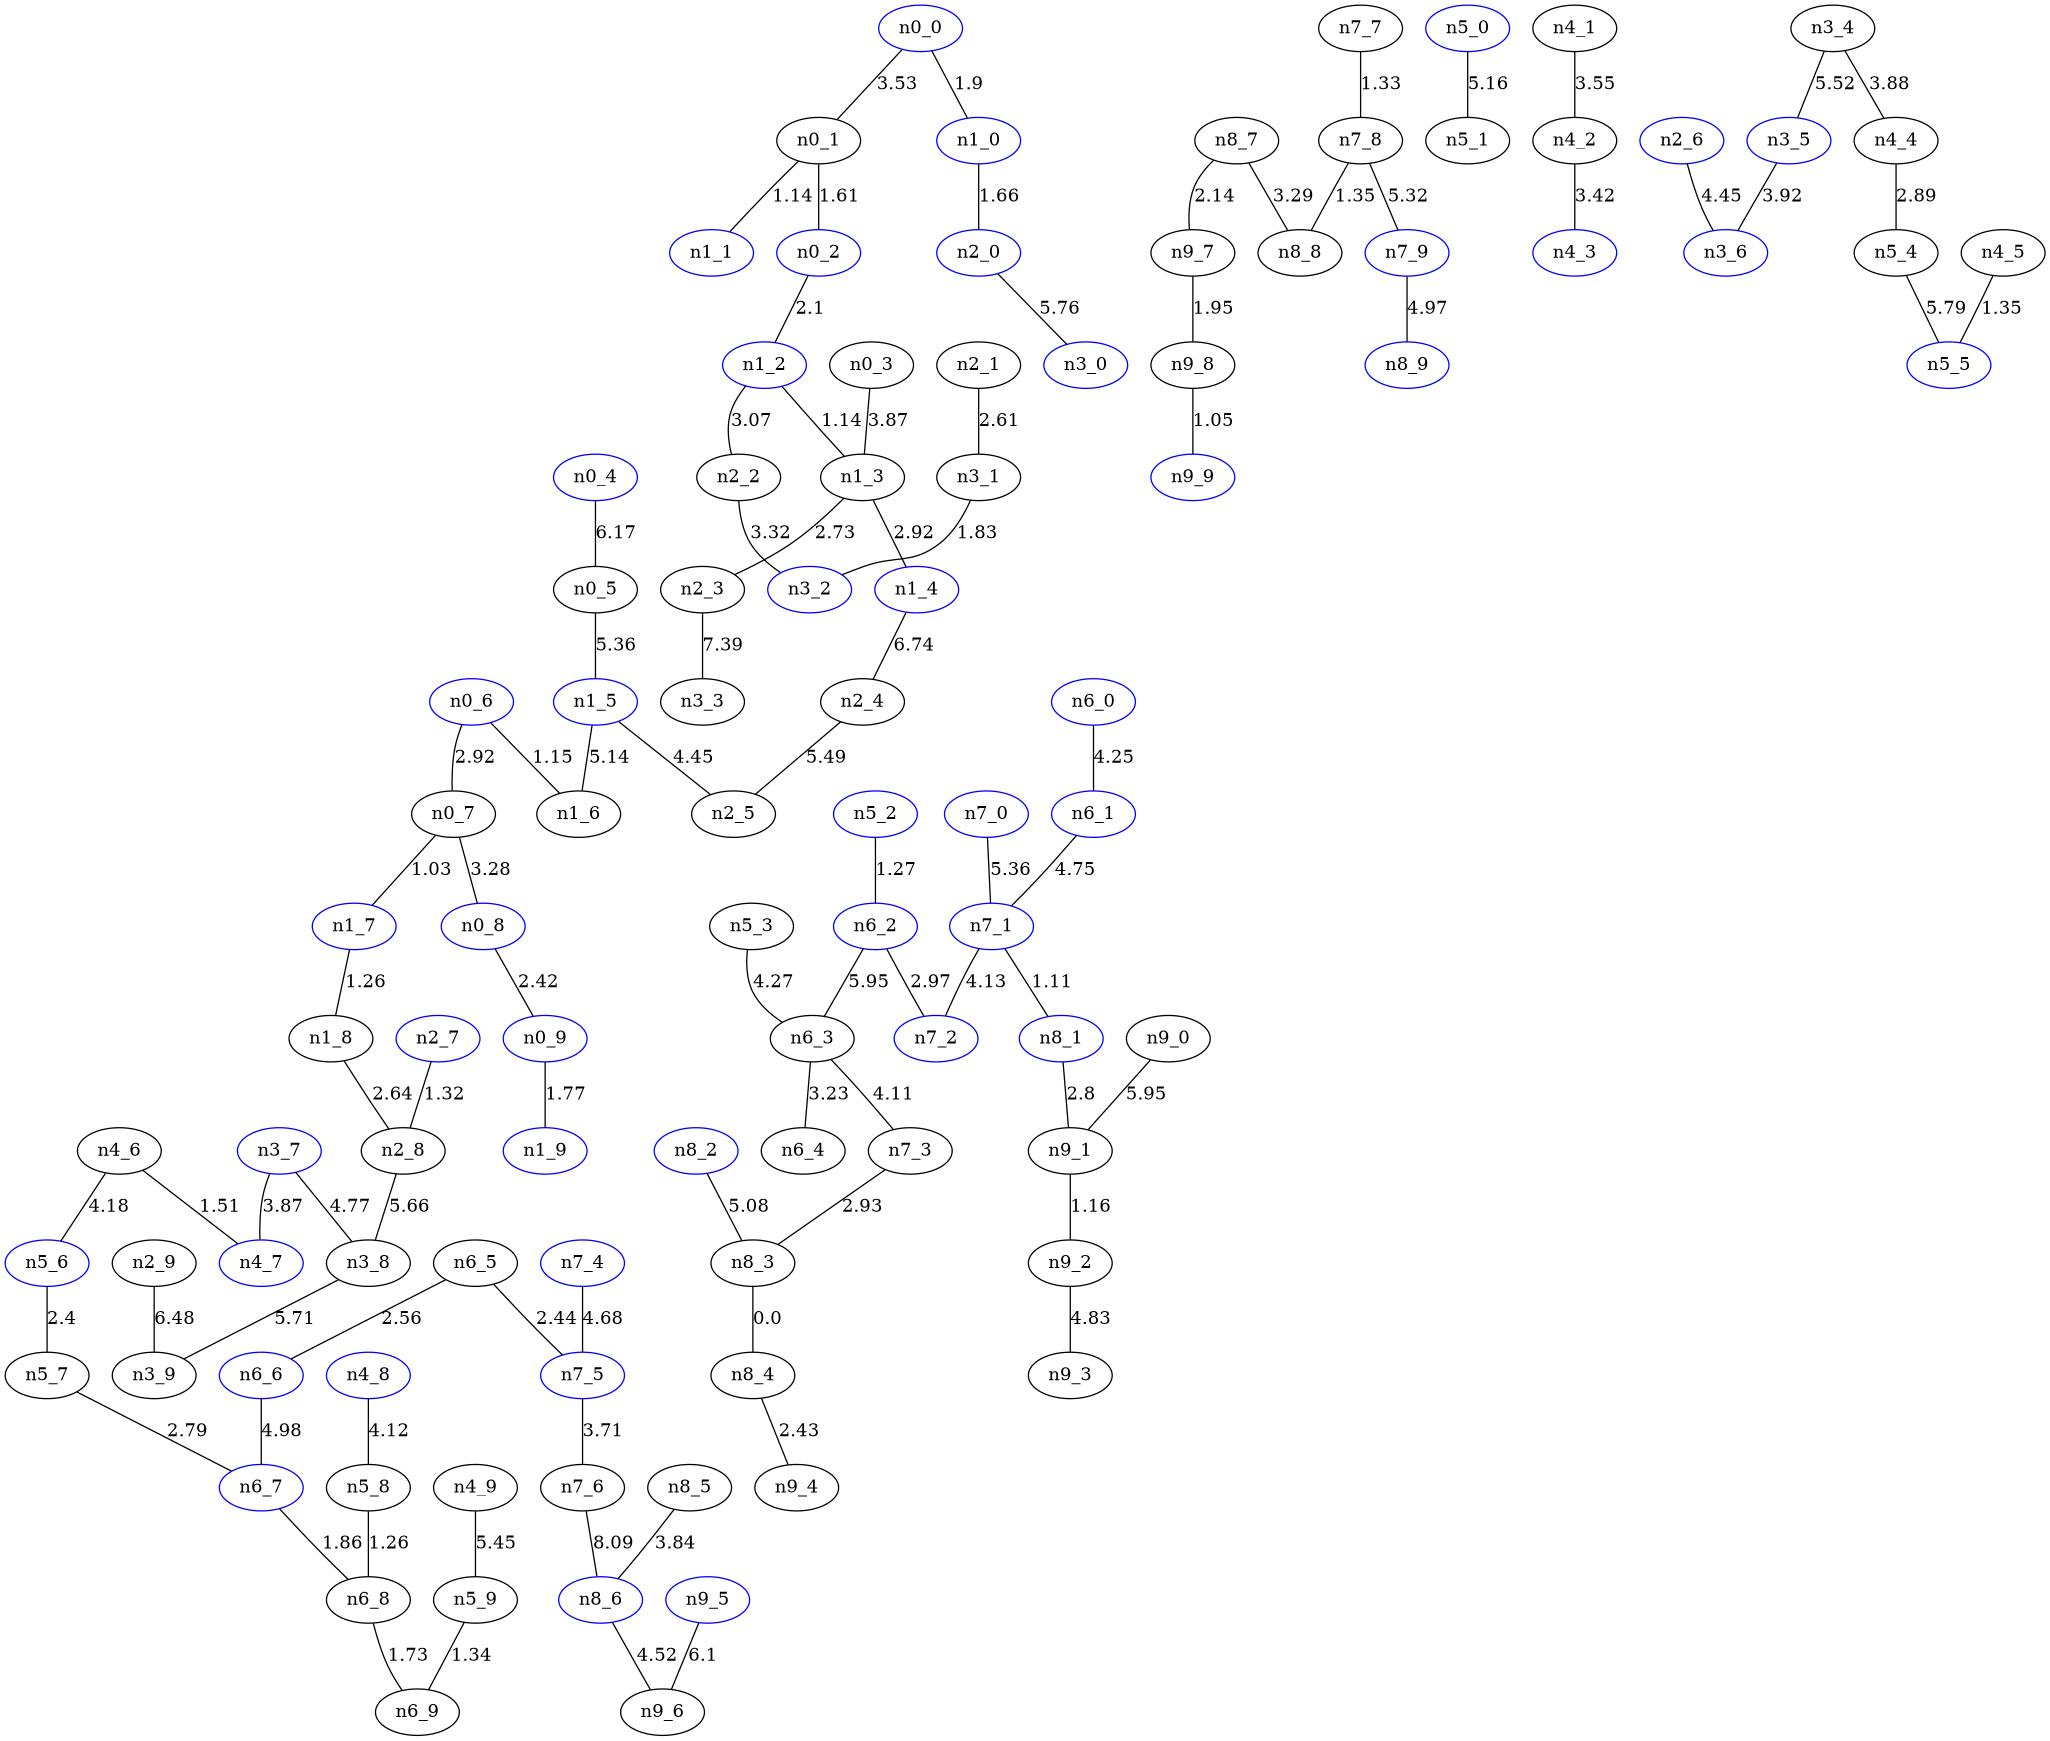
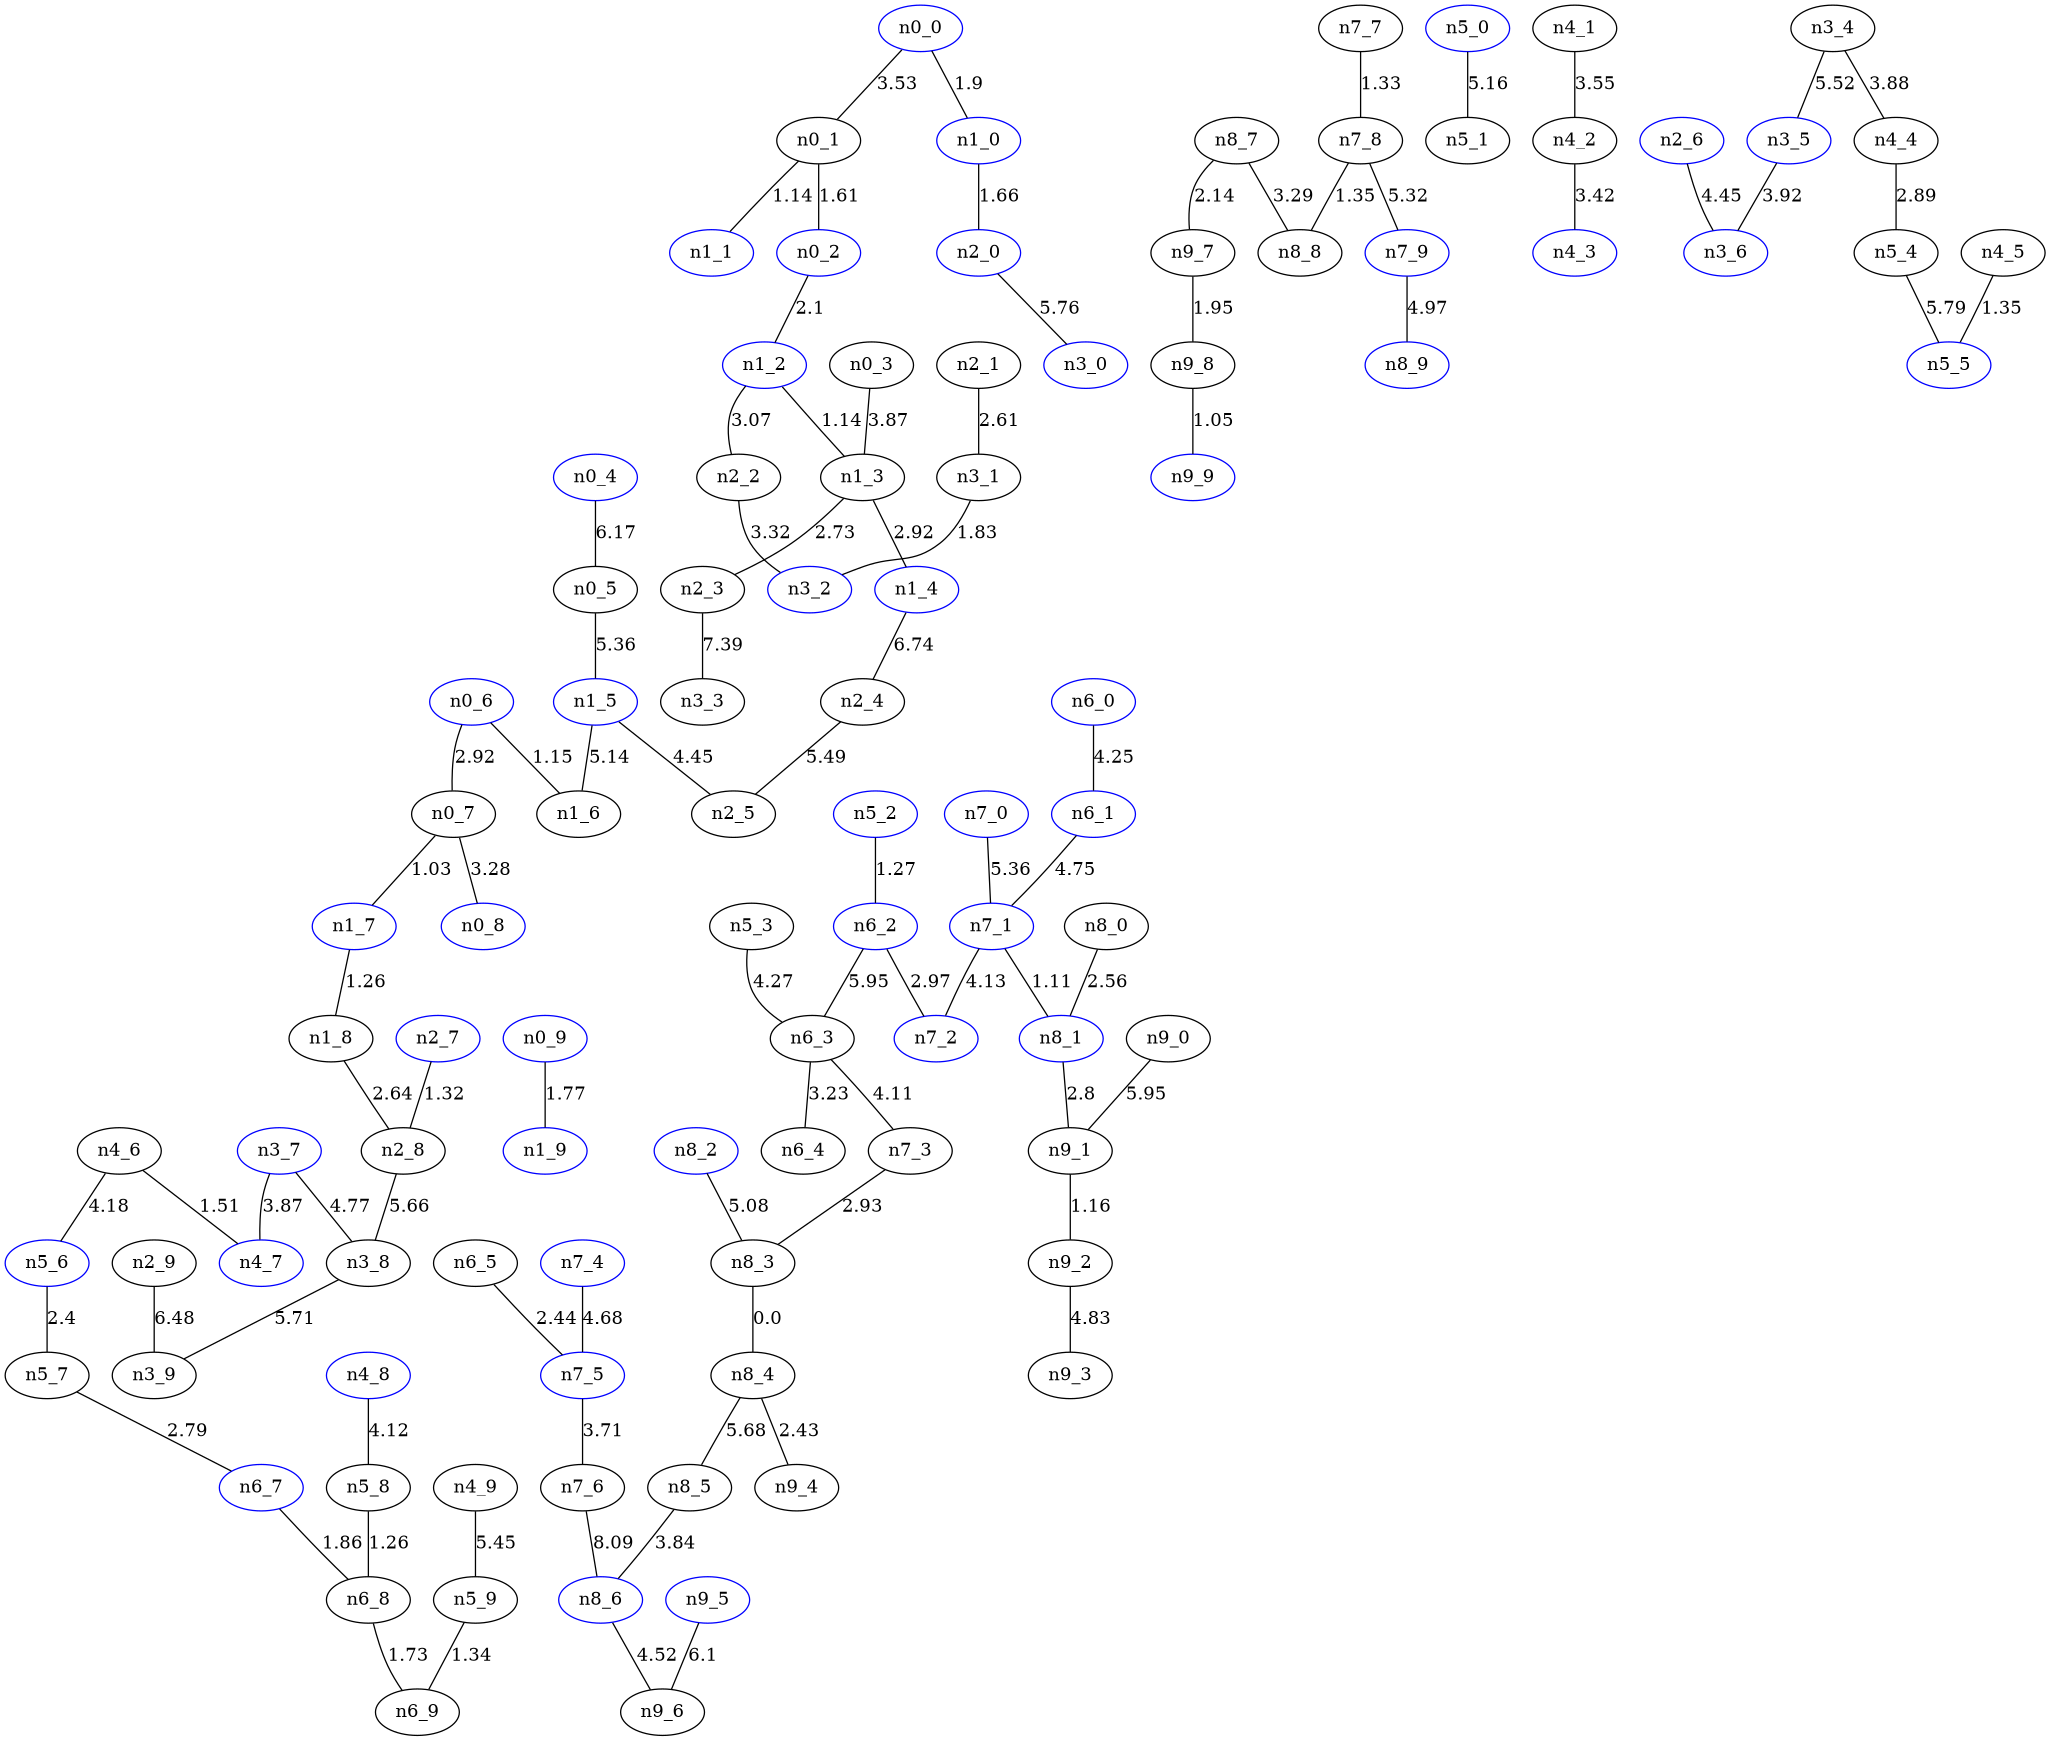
none -> (1106, 926)
(514, 983) -> none
(261, 1375) -> none
none -> (720, 1431)
